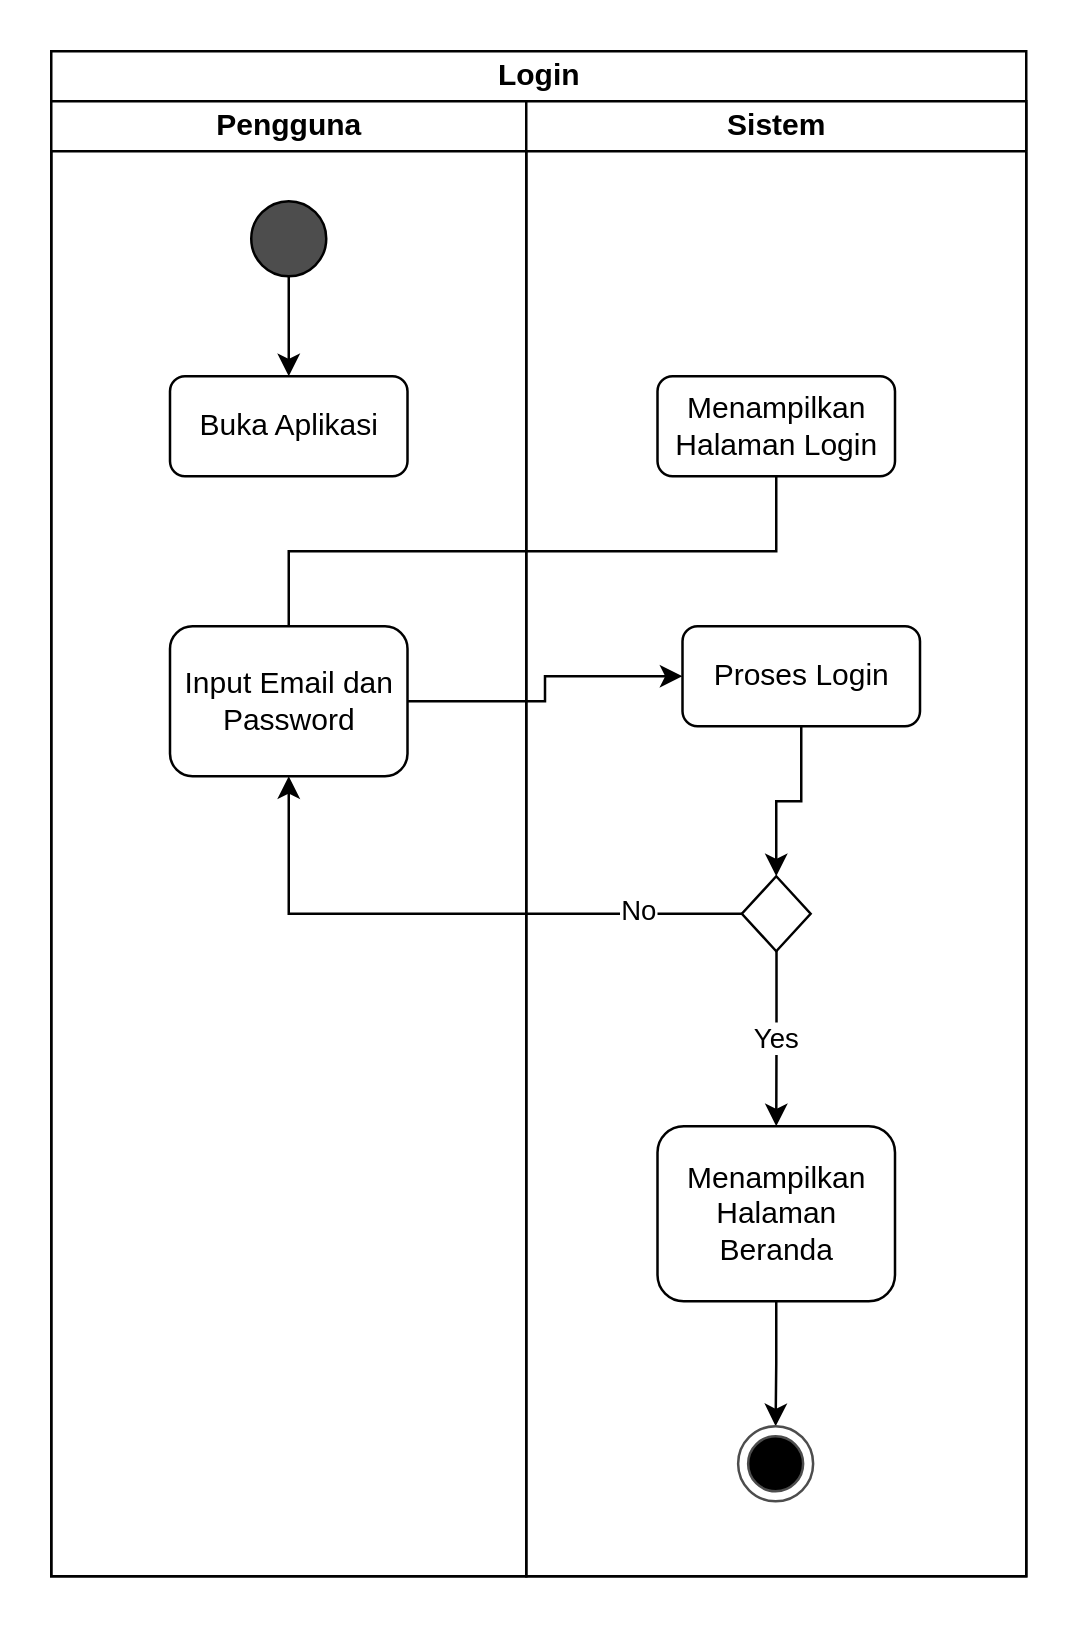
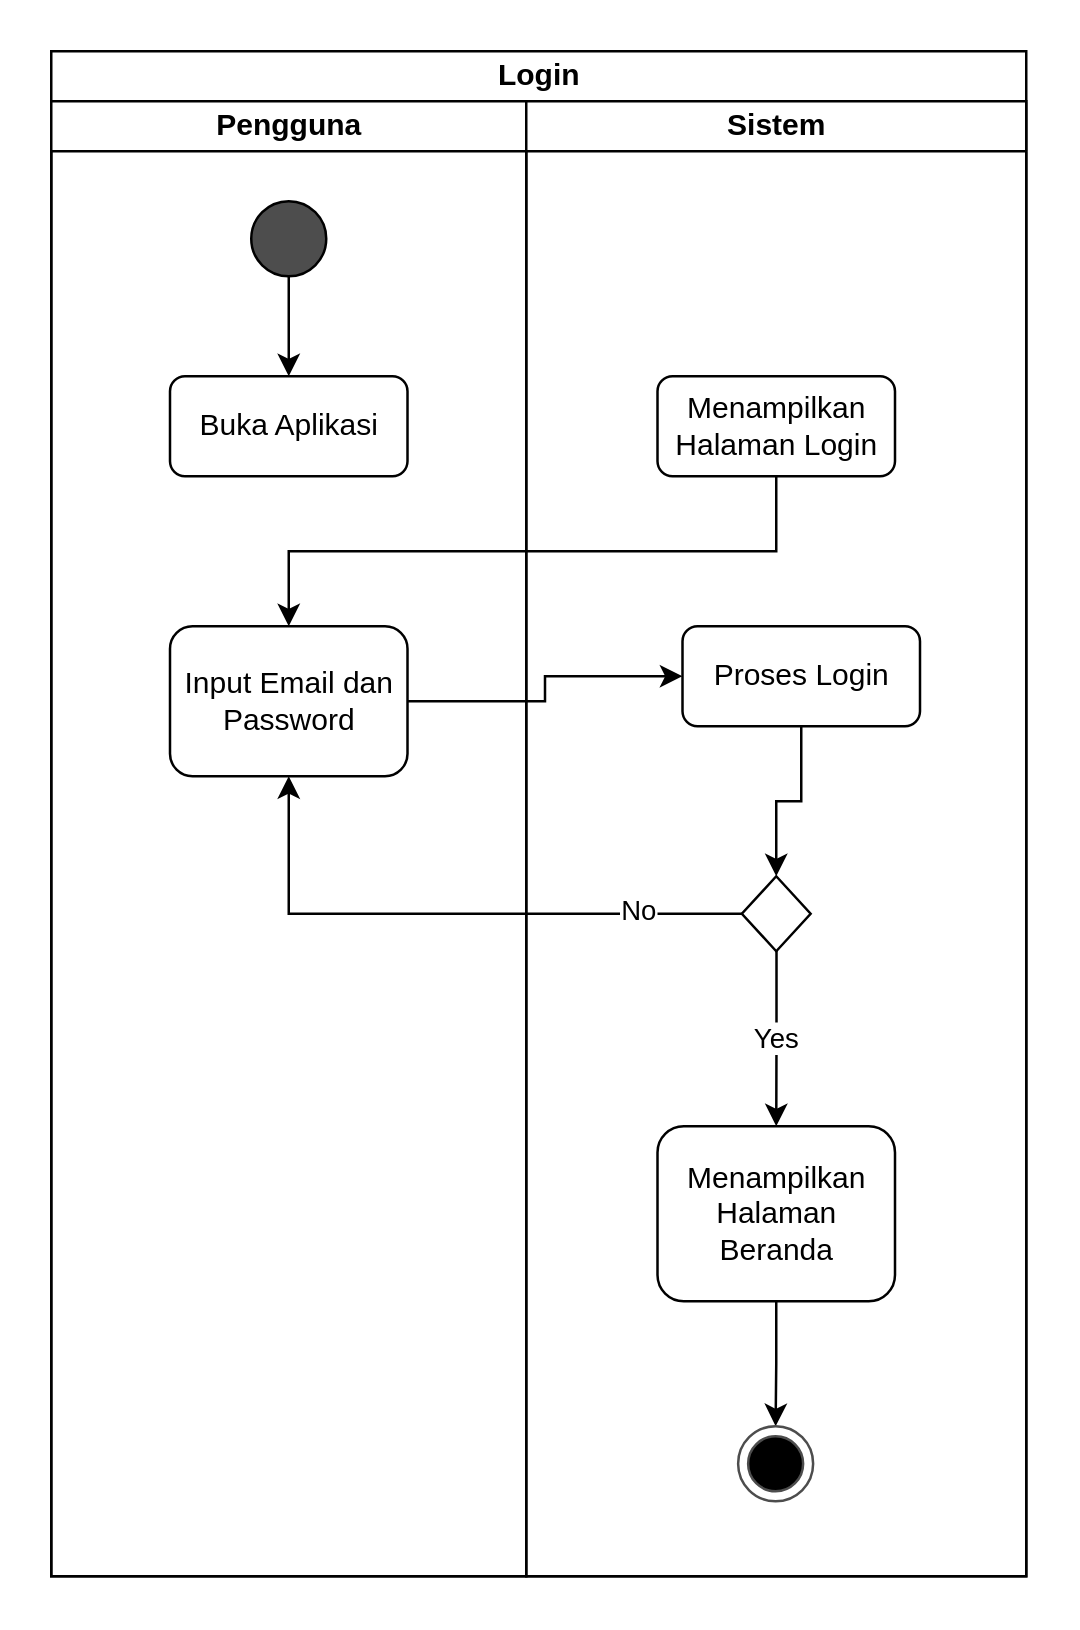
(289, 615) -> (289, 608)
